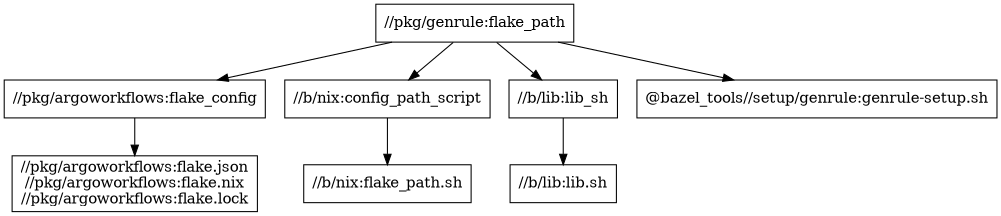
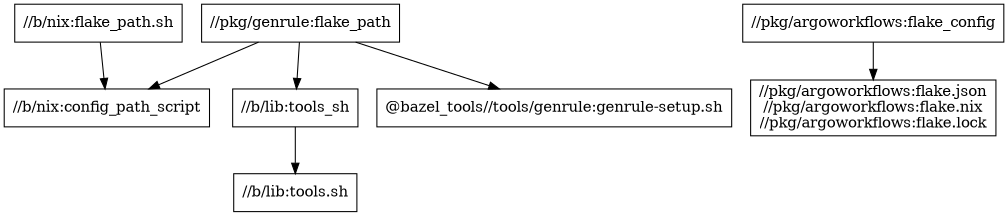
(310, 60) -> none
(563, 99) -> (295, 108)
(817, 99) -> (554, 108)
(387, 136) -> (102, 60)
(563, 184) -> (295, 193)
